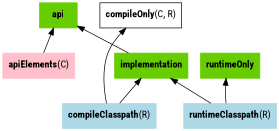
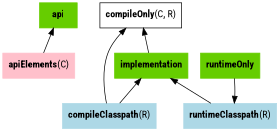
(106, 41) -> (147, 44)
(226, 94) -> (235, 87)
